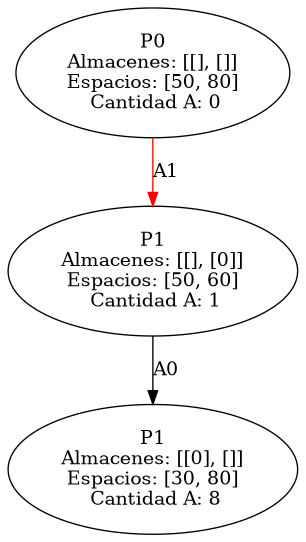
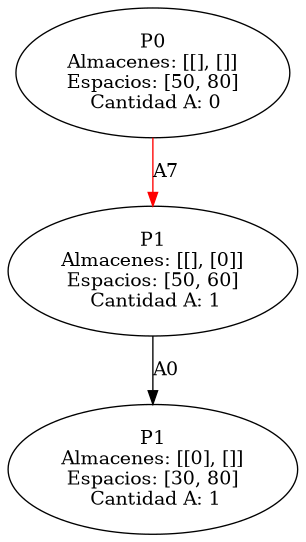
(166, 172) -> (166, 172)
(153, 469) -> (153, 469)
